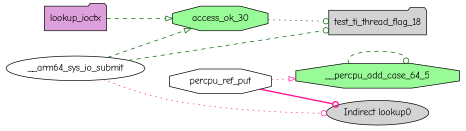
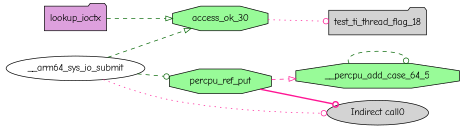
(296, 20) -> (296, 20)
(226, 46) -> (151, 75)
(280, 79) -> (280, 79)
(220, 81) -> (220, 81)
(378, 113) -> (378, 113)
